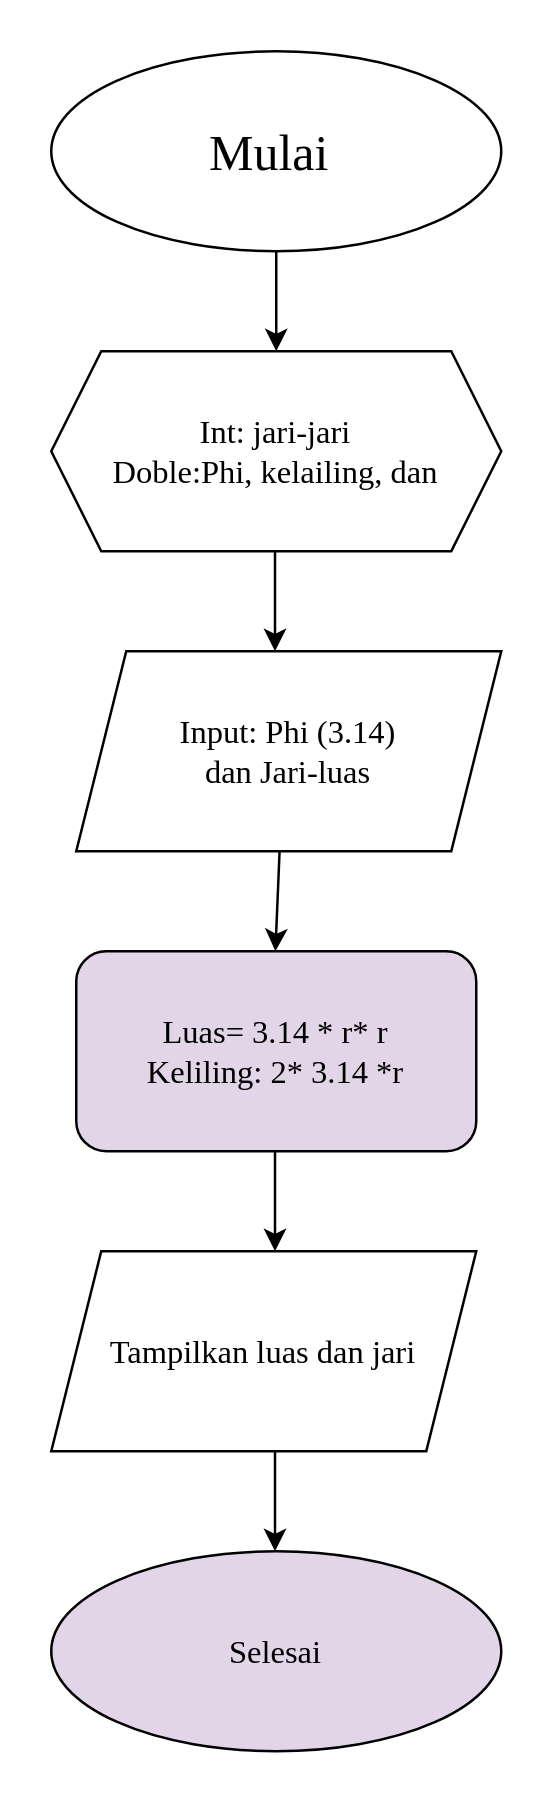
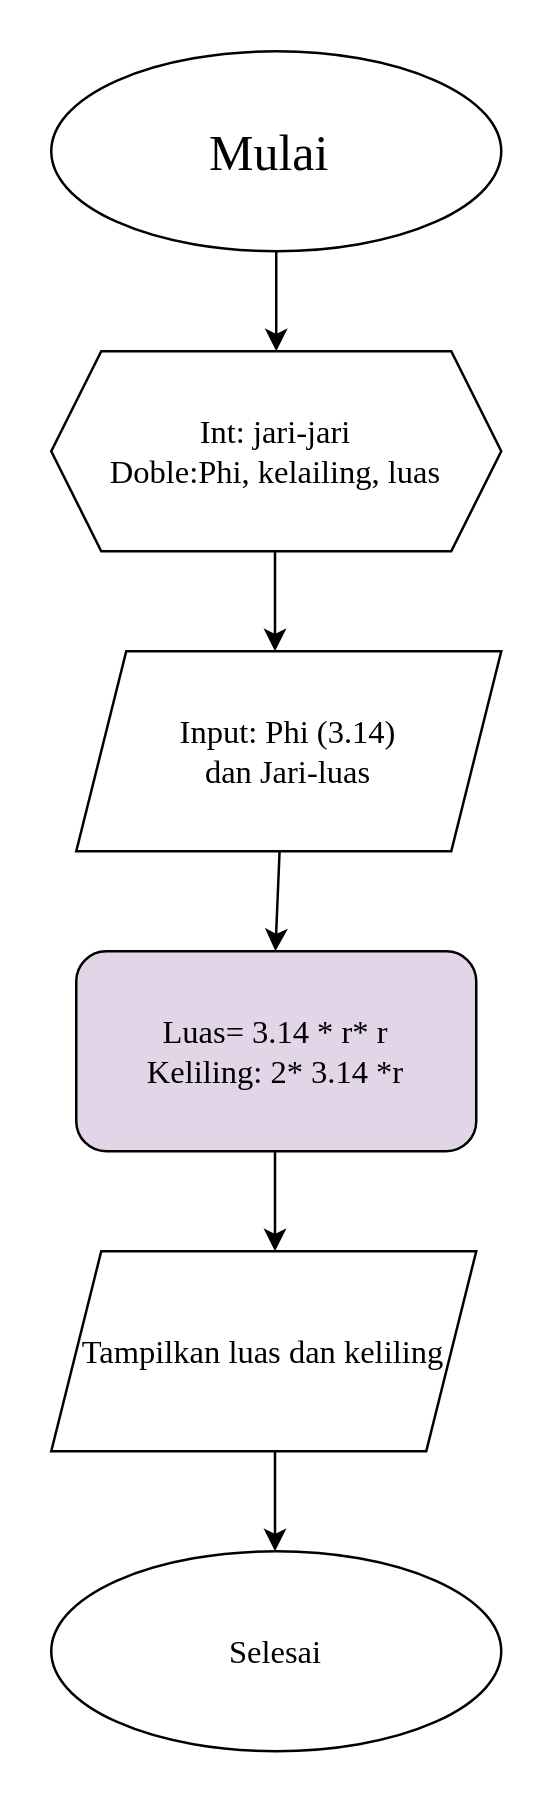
(276, 451) -> (276, 451)
(264, 1351) -> (264, 1351)
(276, 1651) -> (276, 1651)
